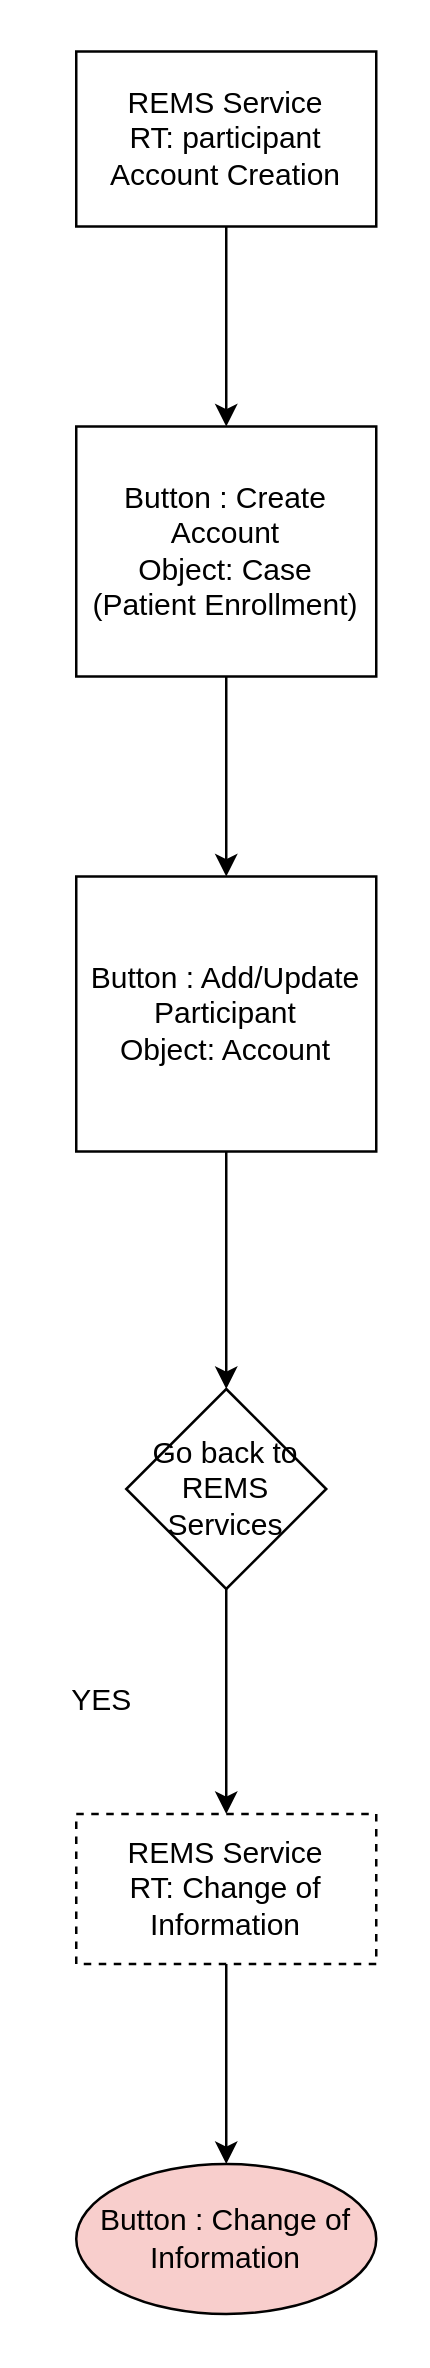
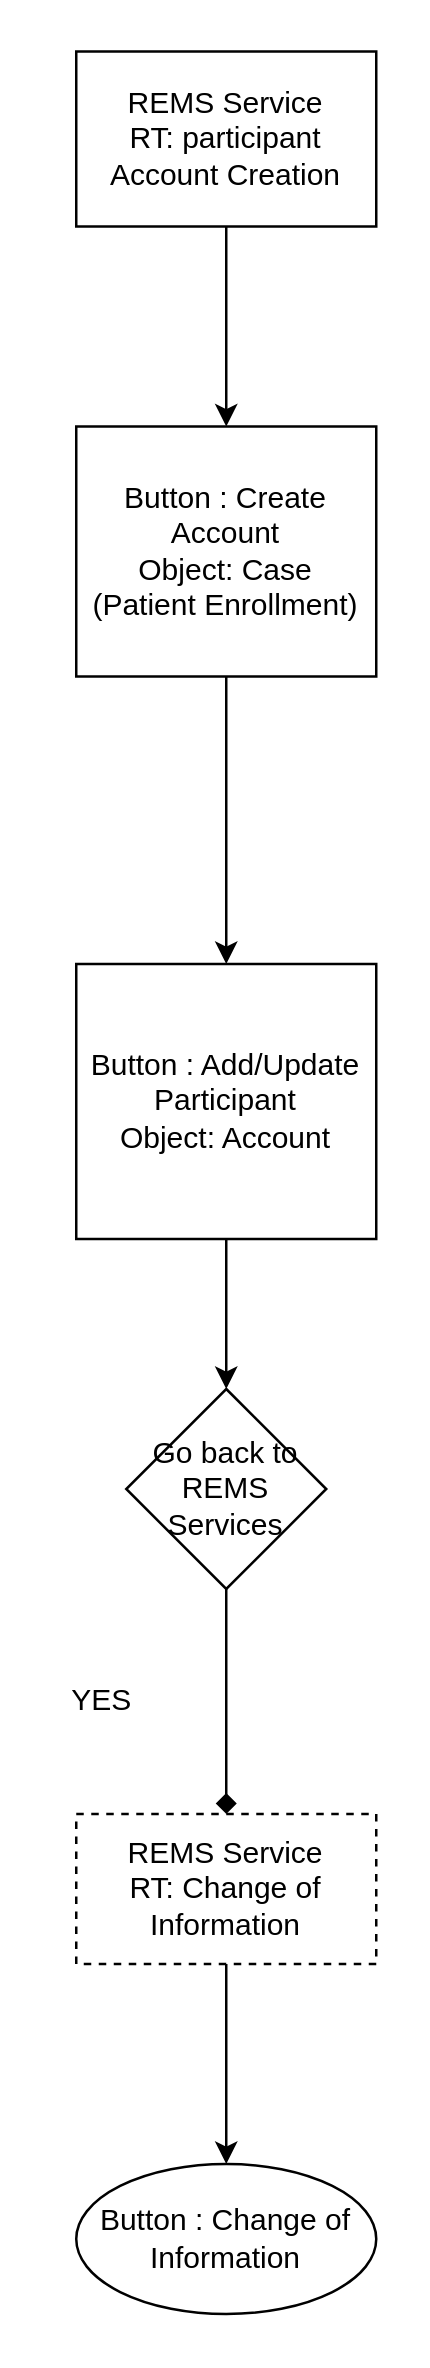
(226, 1014) -> (226, 1101)
(226, 1795) -> (226, 1793)
(226, 2239) -> (226, 2239)
